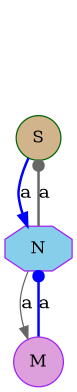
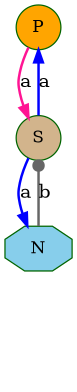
none -> (39, 27)
(45, 193) -> (45, 193)
(39, 249) -> (39, 249)
(39, 362) -> none
